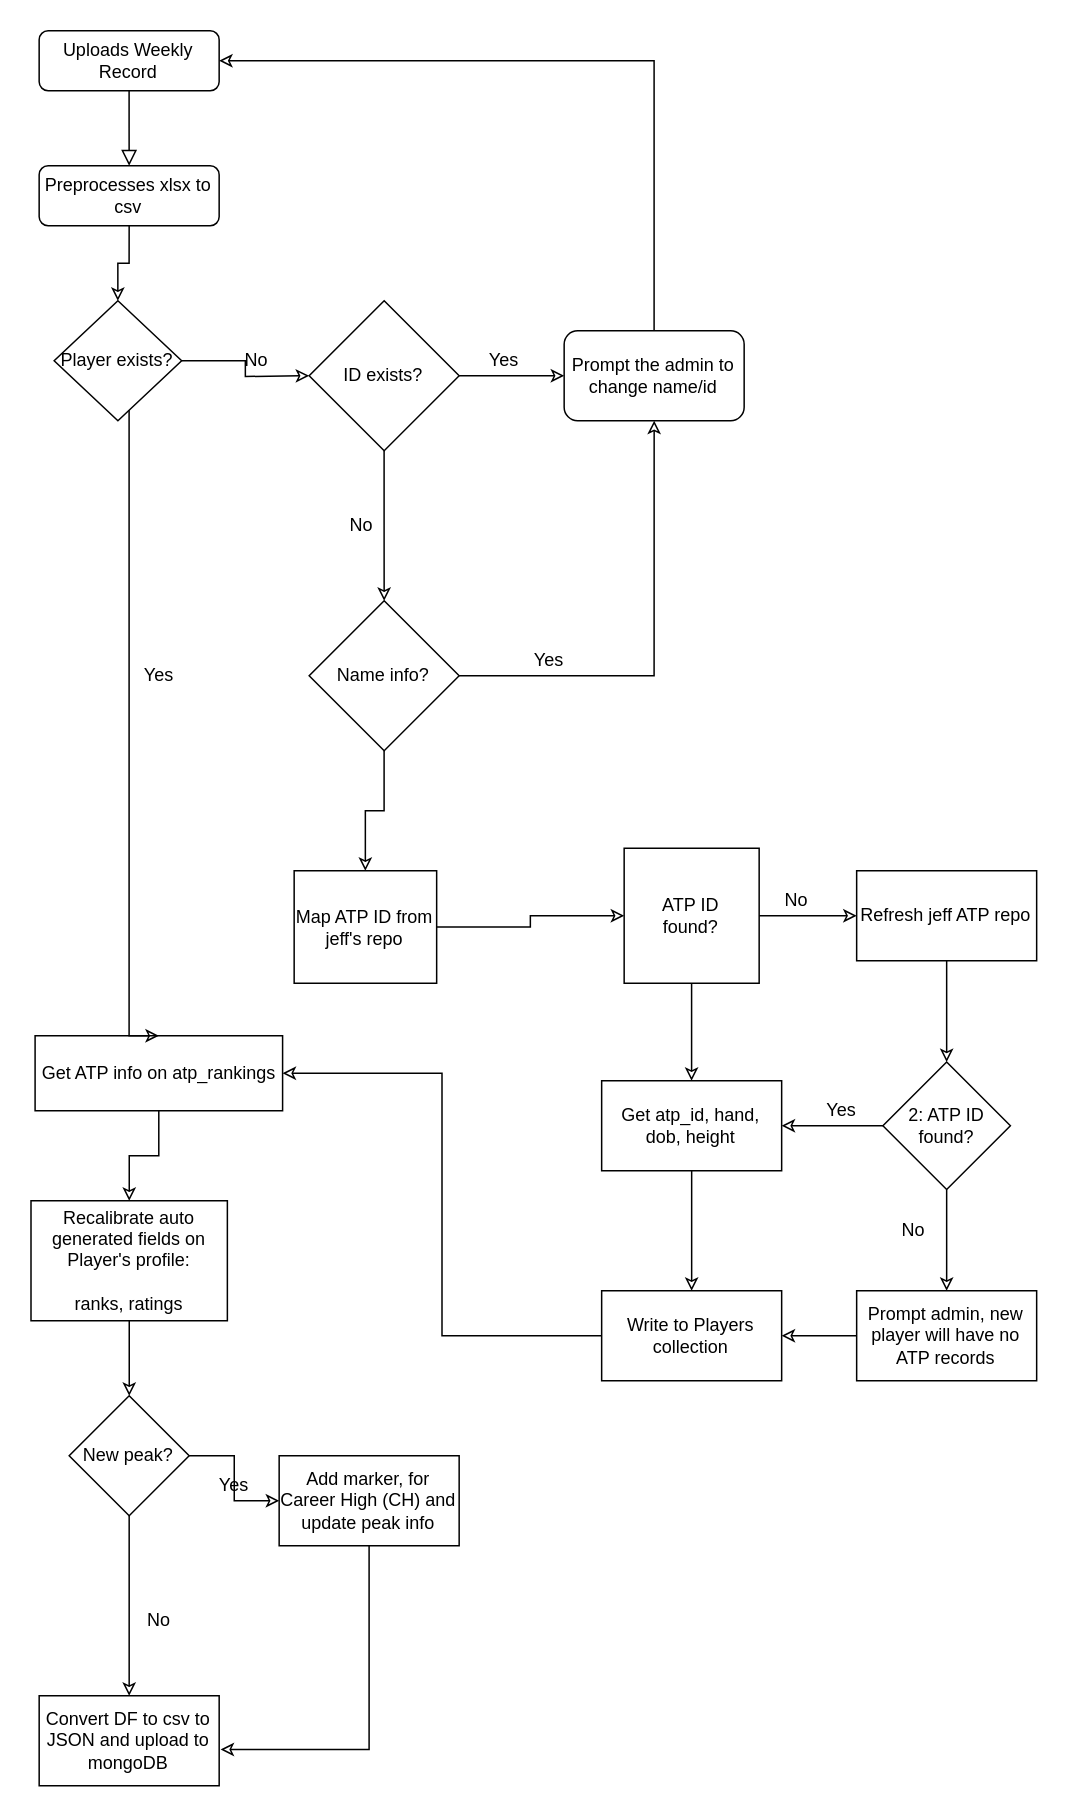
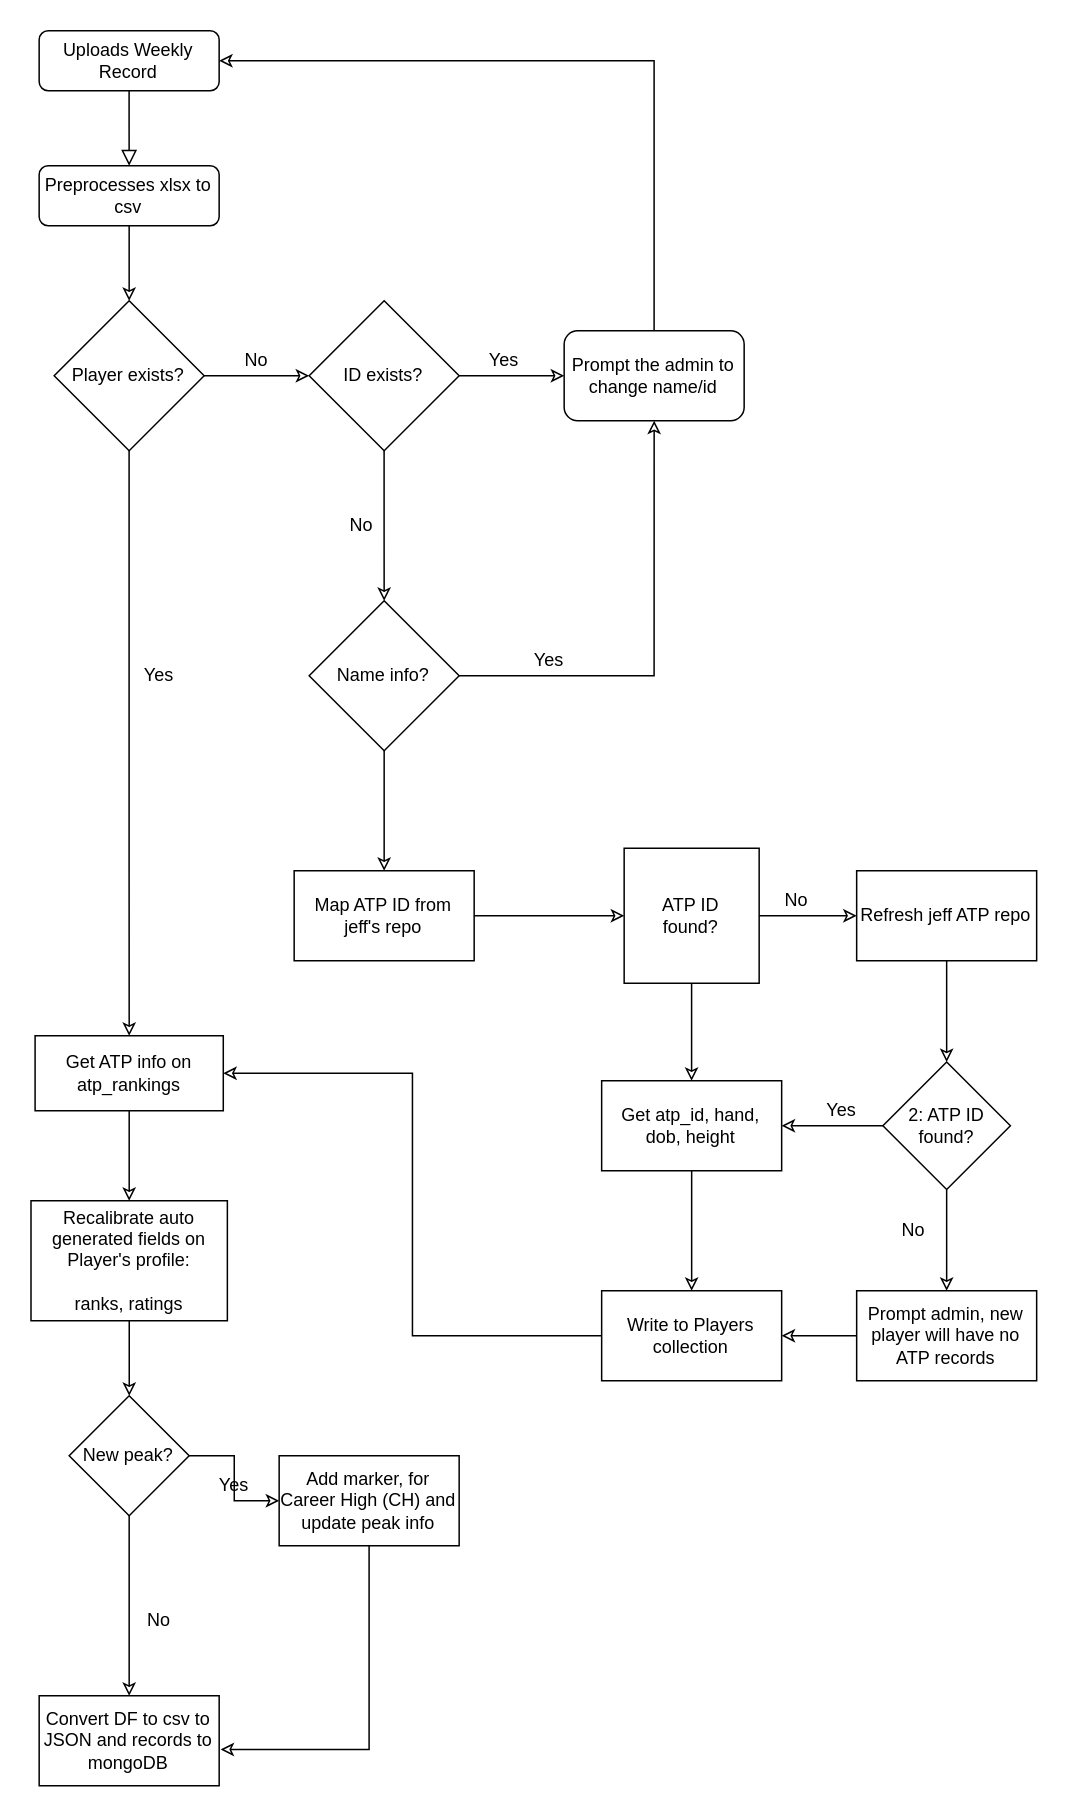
(118, 361) -> (129, 376)
(365, 927) -> (384, 916)
(159, 1073) -> (129, 1073)
(128, 1741) -> (128, 1741)
